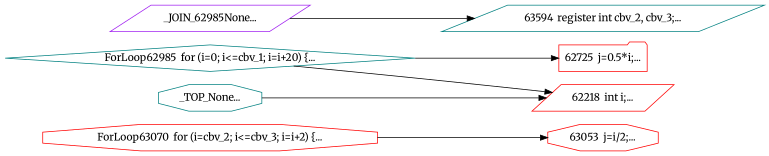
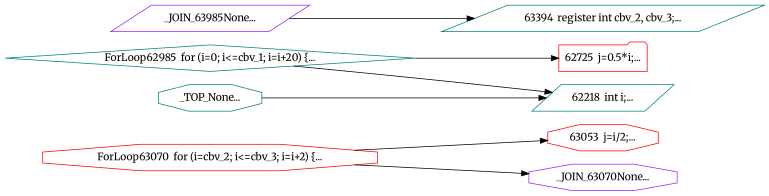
(210, 18) -> (210, 18)
(603, 18) -> (603, 18)
(603, 98) -> (603, 98)
none -> (603, 177)
